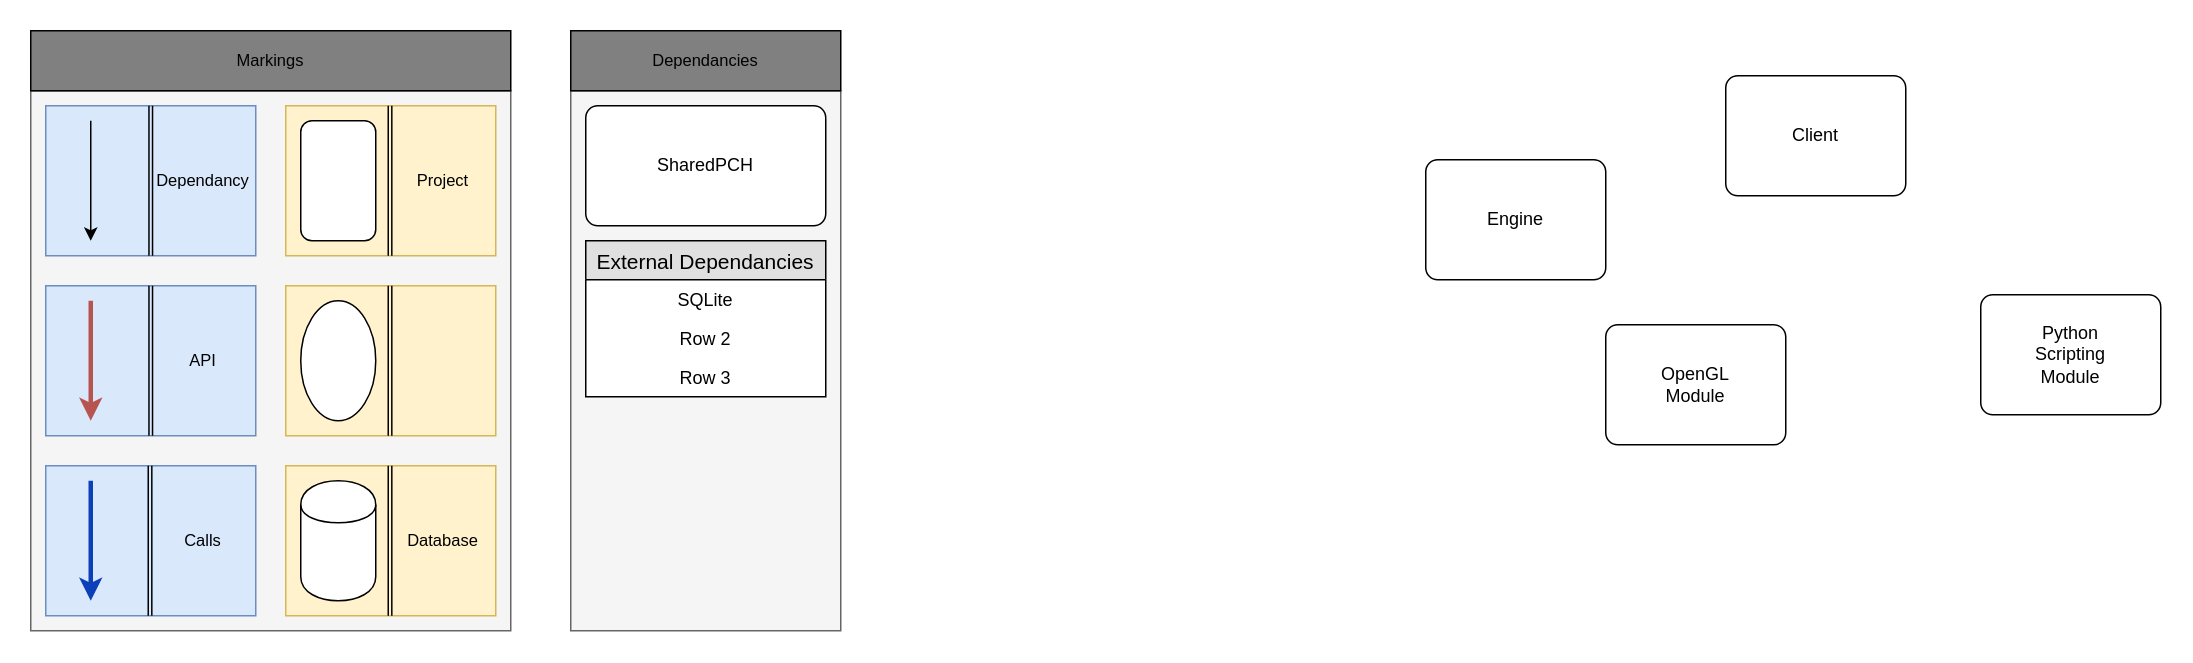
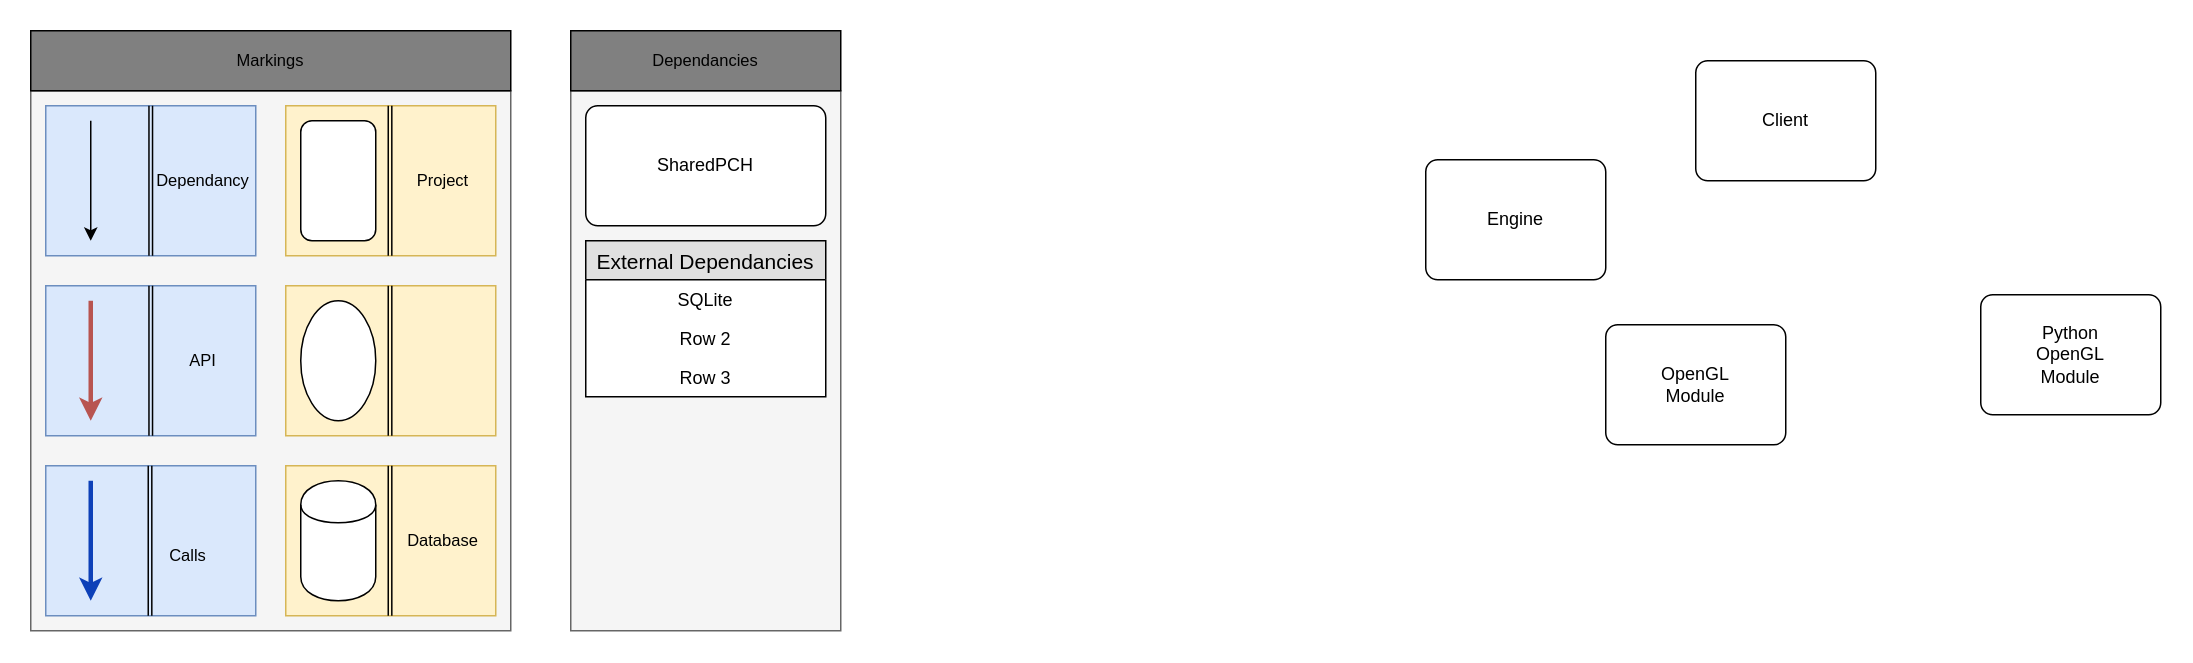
(1816, 136) -> (1786, 121)
(2071, 355) -> (2071, 355)
(203, 541) -> (188, 556)
